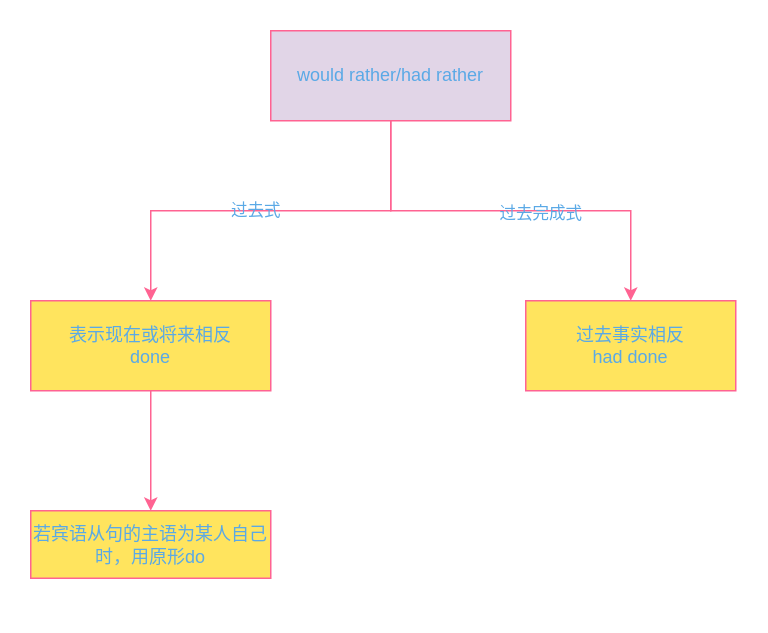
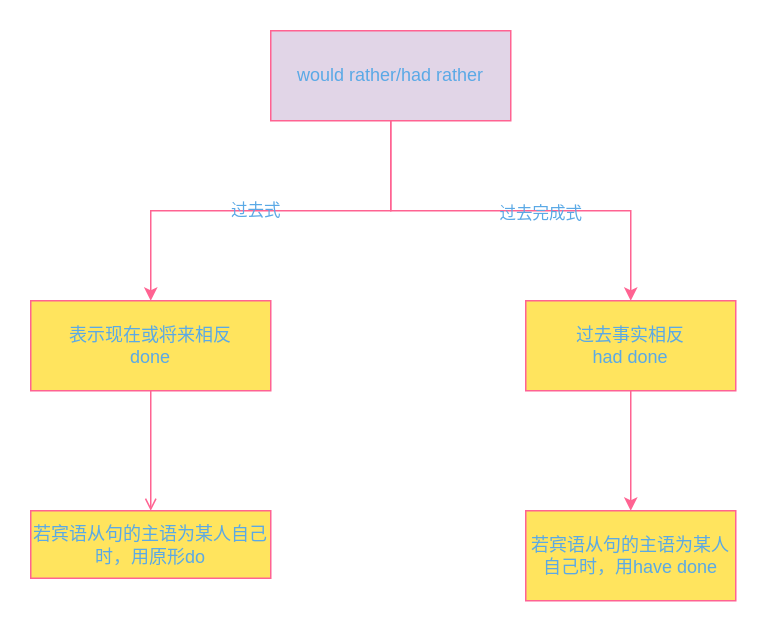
none -> (631, 446)
(151, 499) -> (151, 501)
none -> (631, 556)
